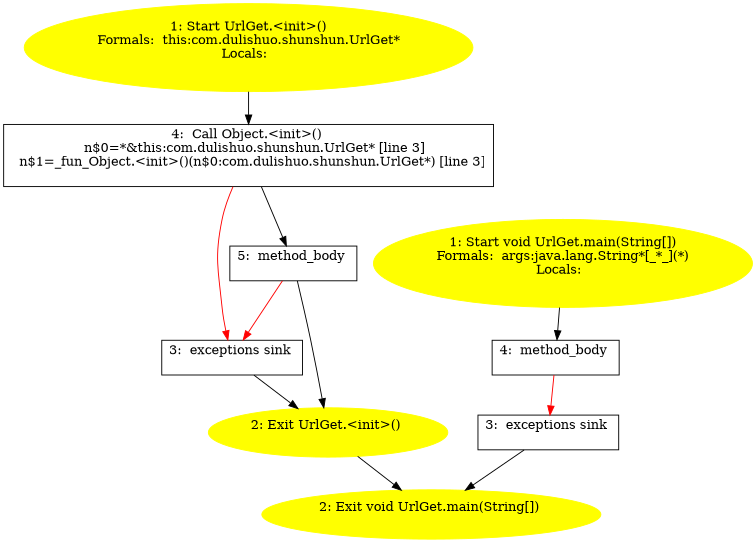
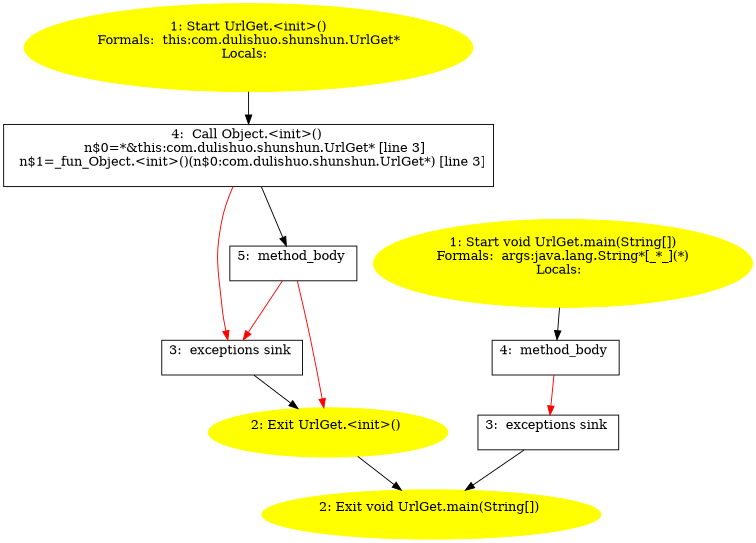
(311, 340) -> (311, 340)
